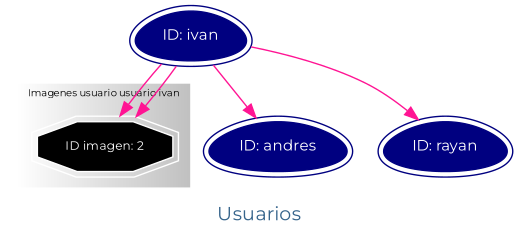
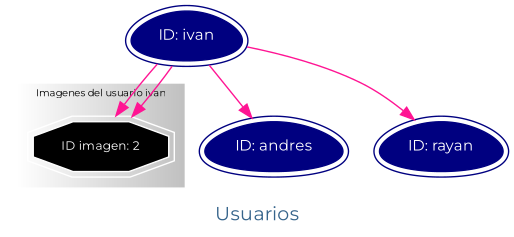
(104, 94) -> (101, 94)
